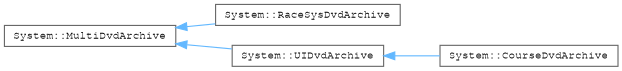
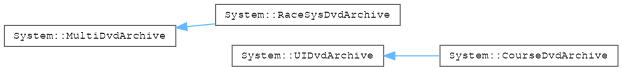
(210, 47) -> none
